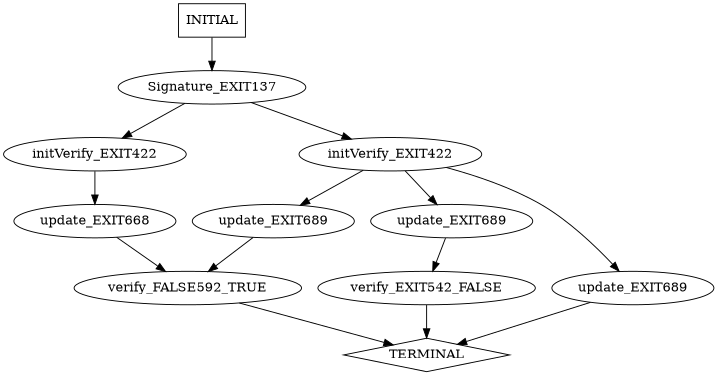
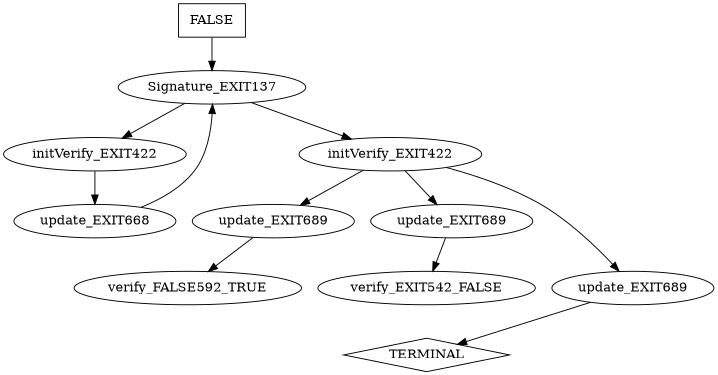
(212, 20) -> (212, 20)
(137, 252) -> (193, 173)
(427, 317) -> none
(312, 323) -> none
